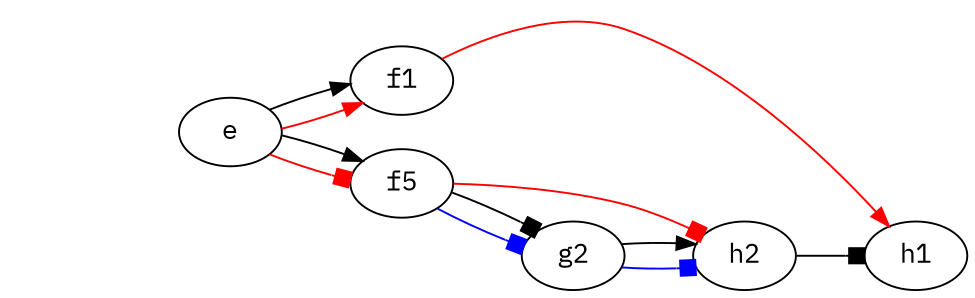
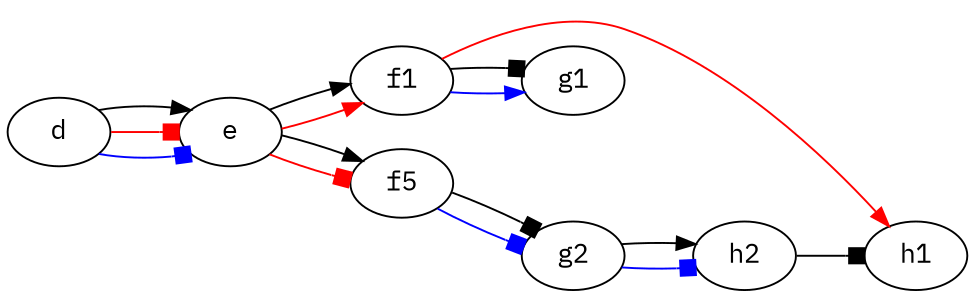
none -> (573, 81)
none -> (59, 132)
(572, 194) -> none
